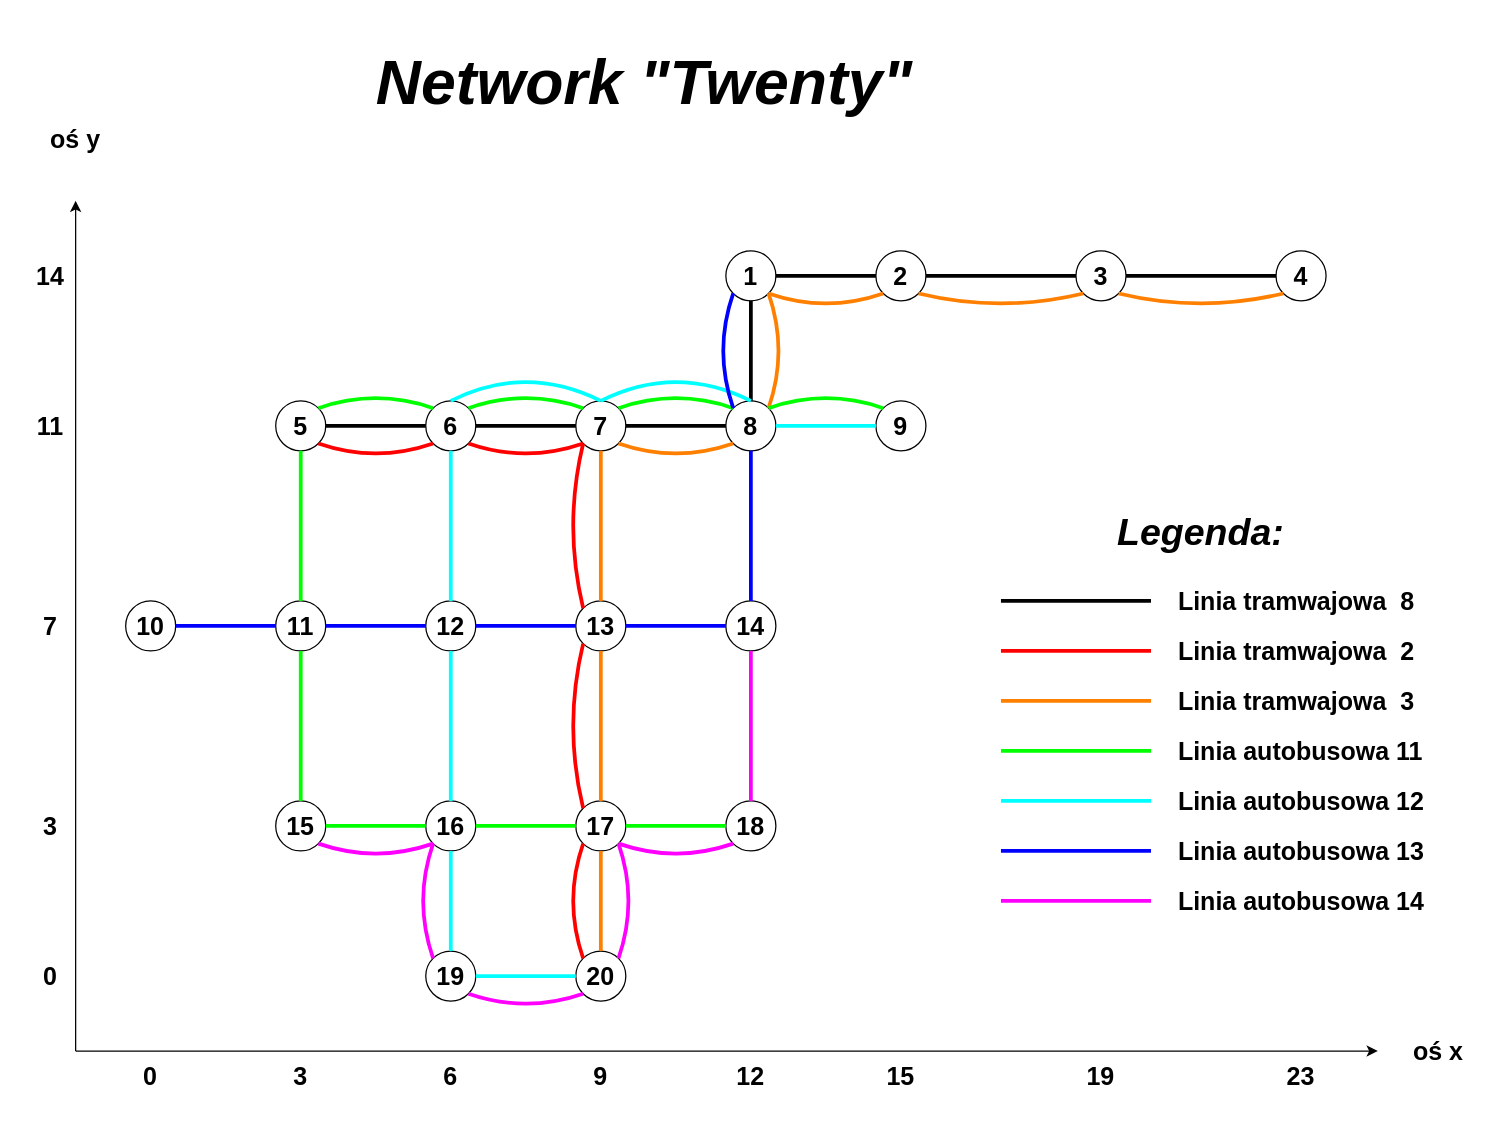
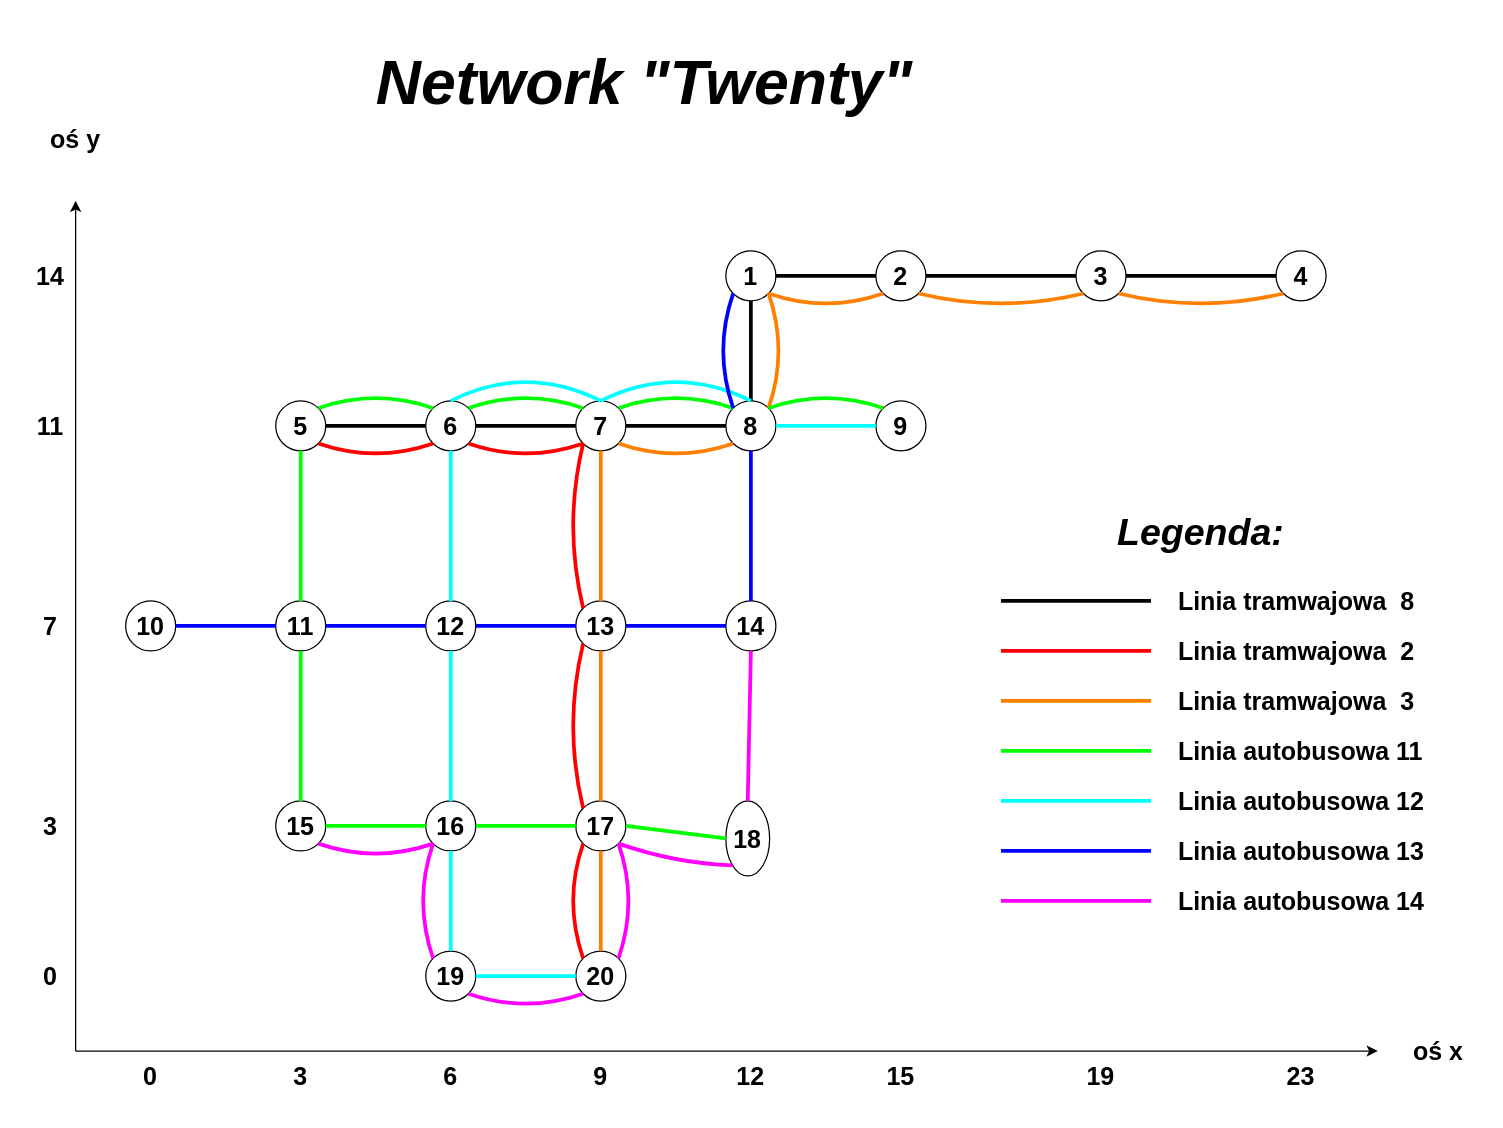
(751, 826) -> (748, 838)
